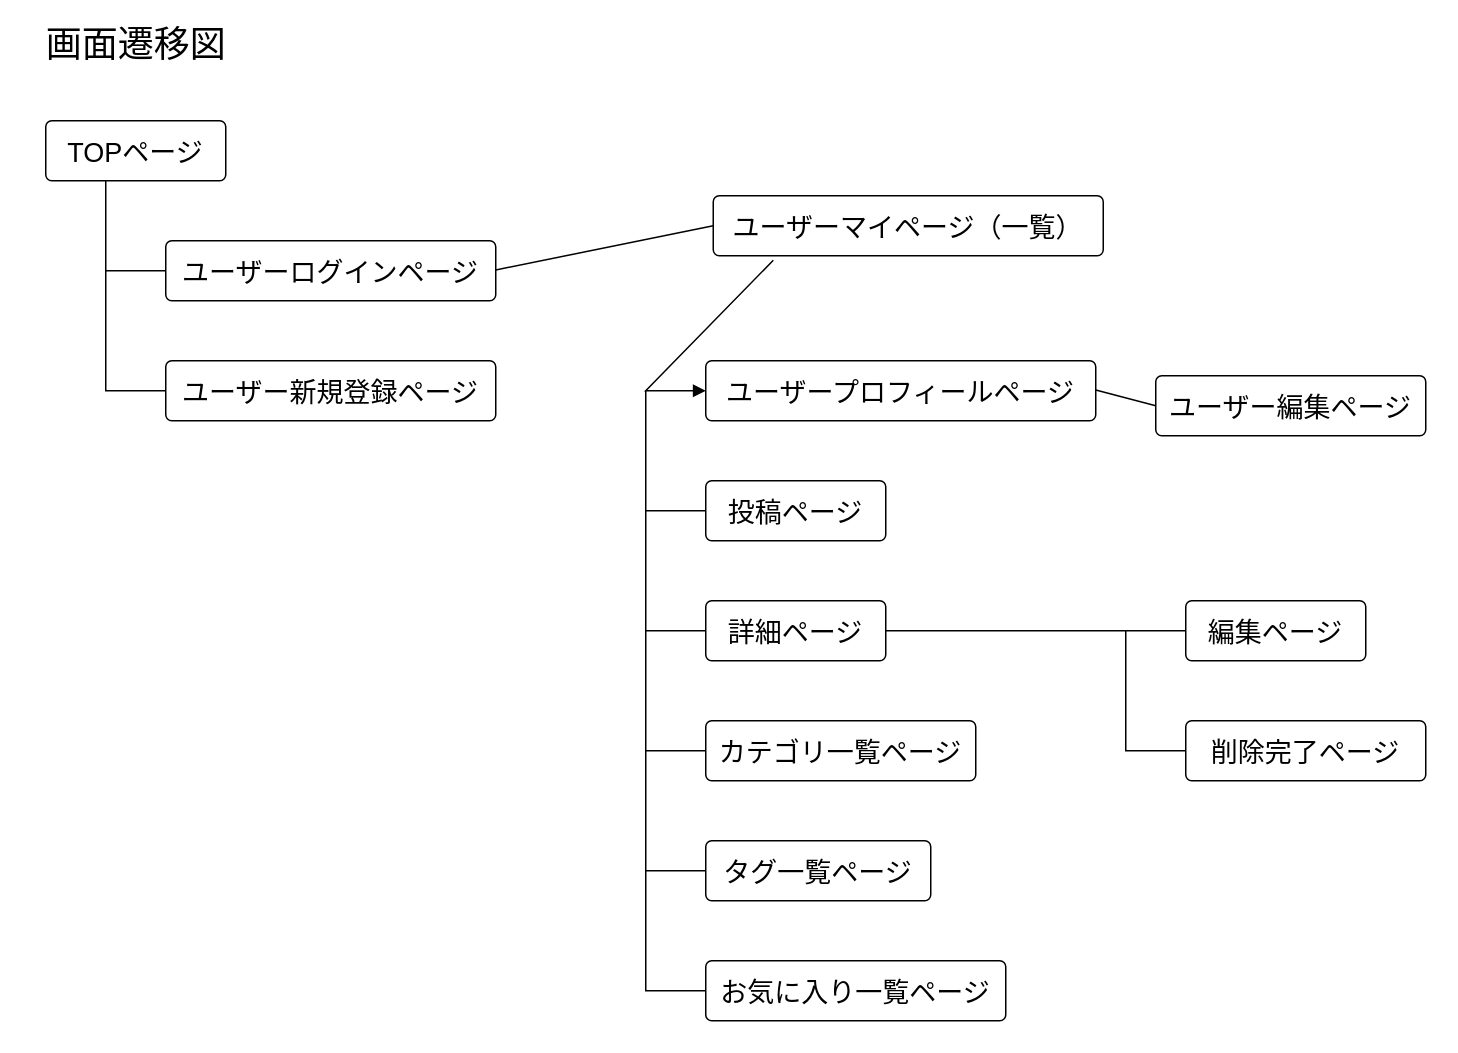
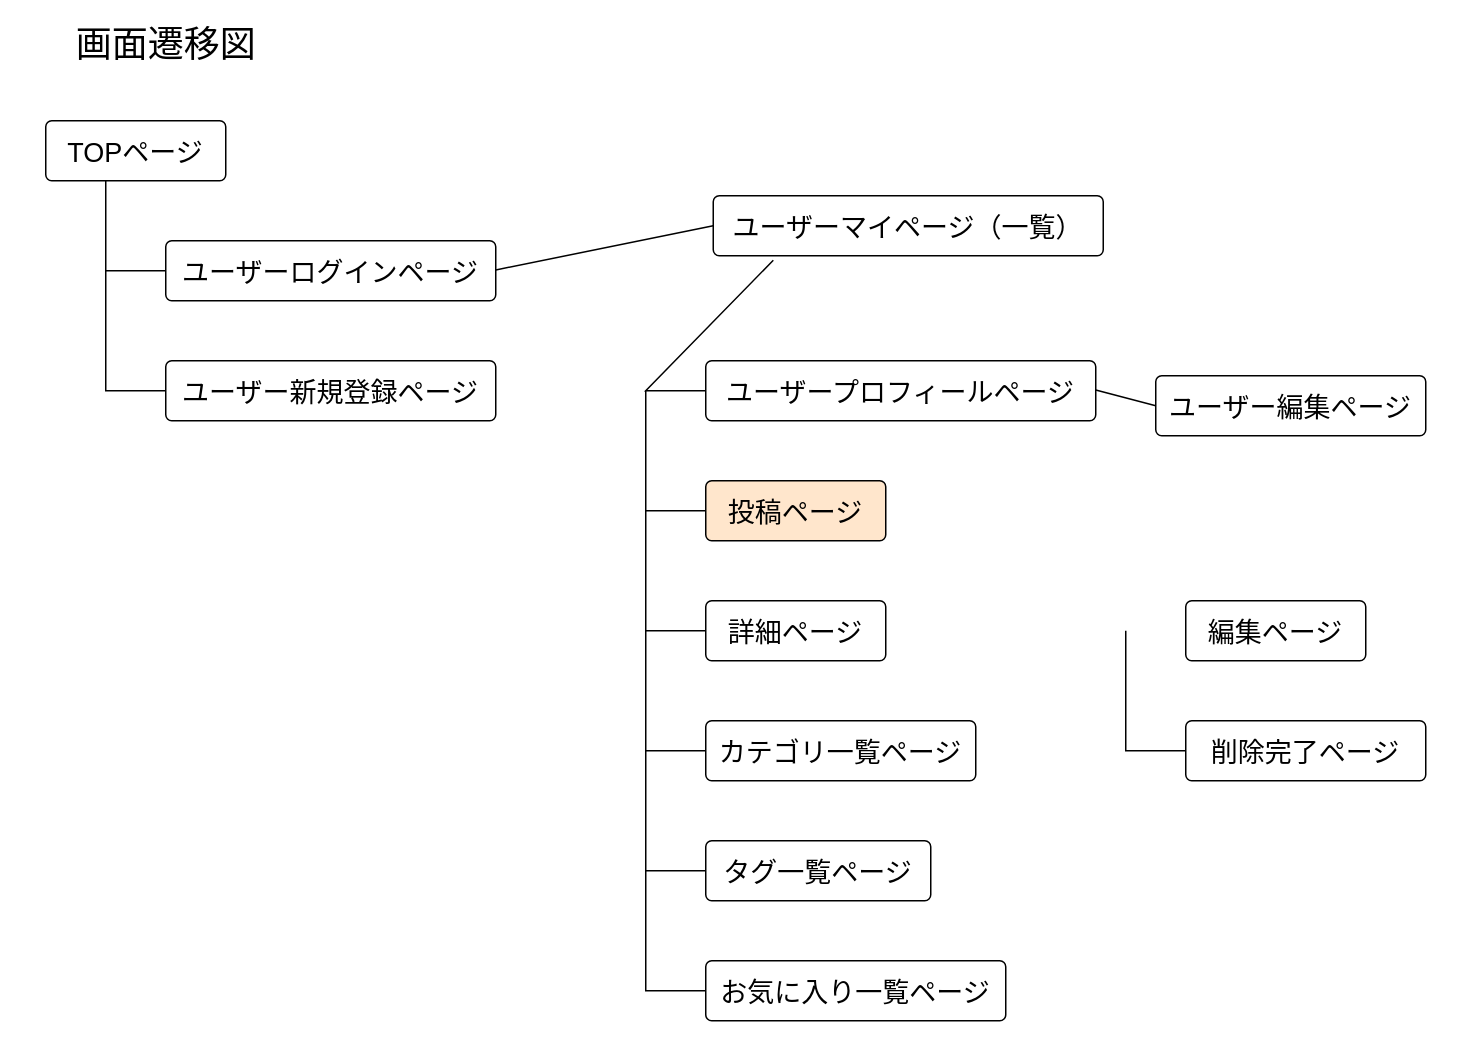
(136, 46) -> (166, 46)
(692, 391) -> (697, 391)
(796, 511) -> (796, 511)
(1036, 631) -> none
